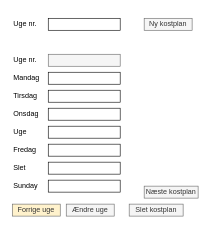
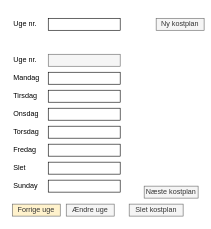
(168, 24) -> (180, 24)
(20, 132) -> (28, 132)
